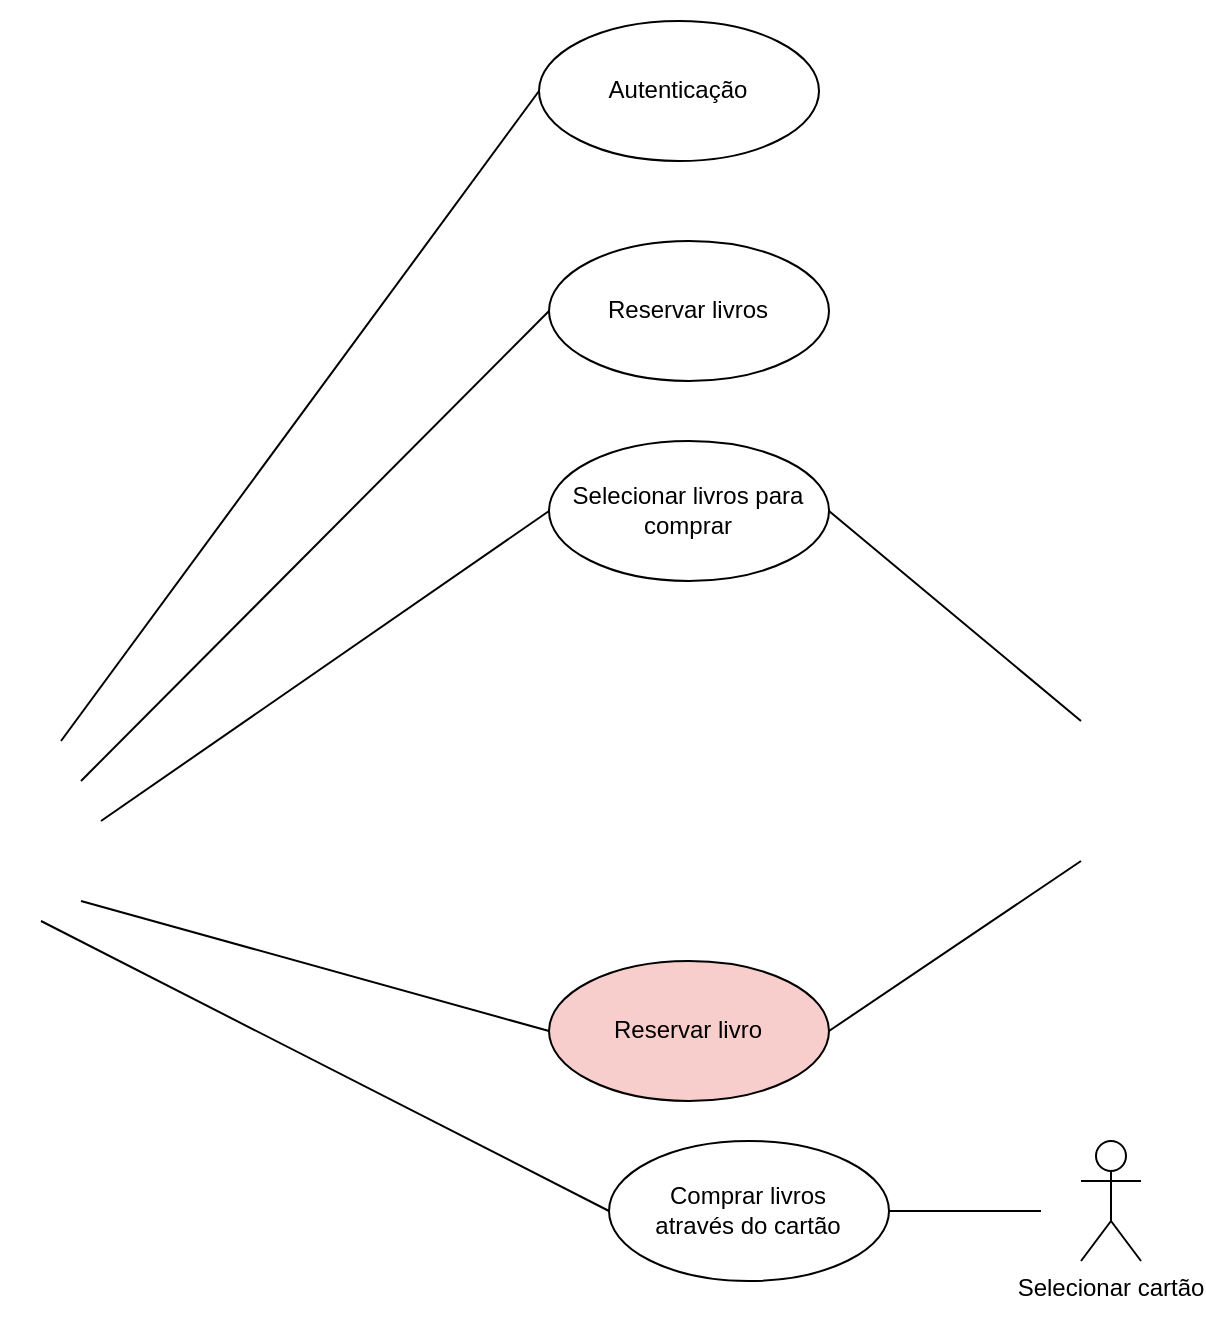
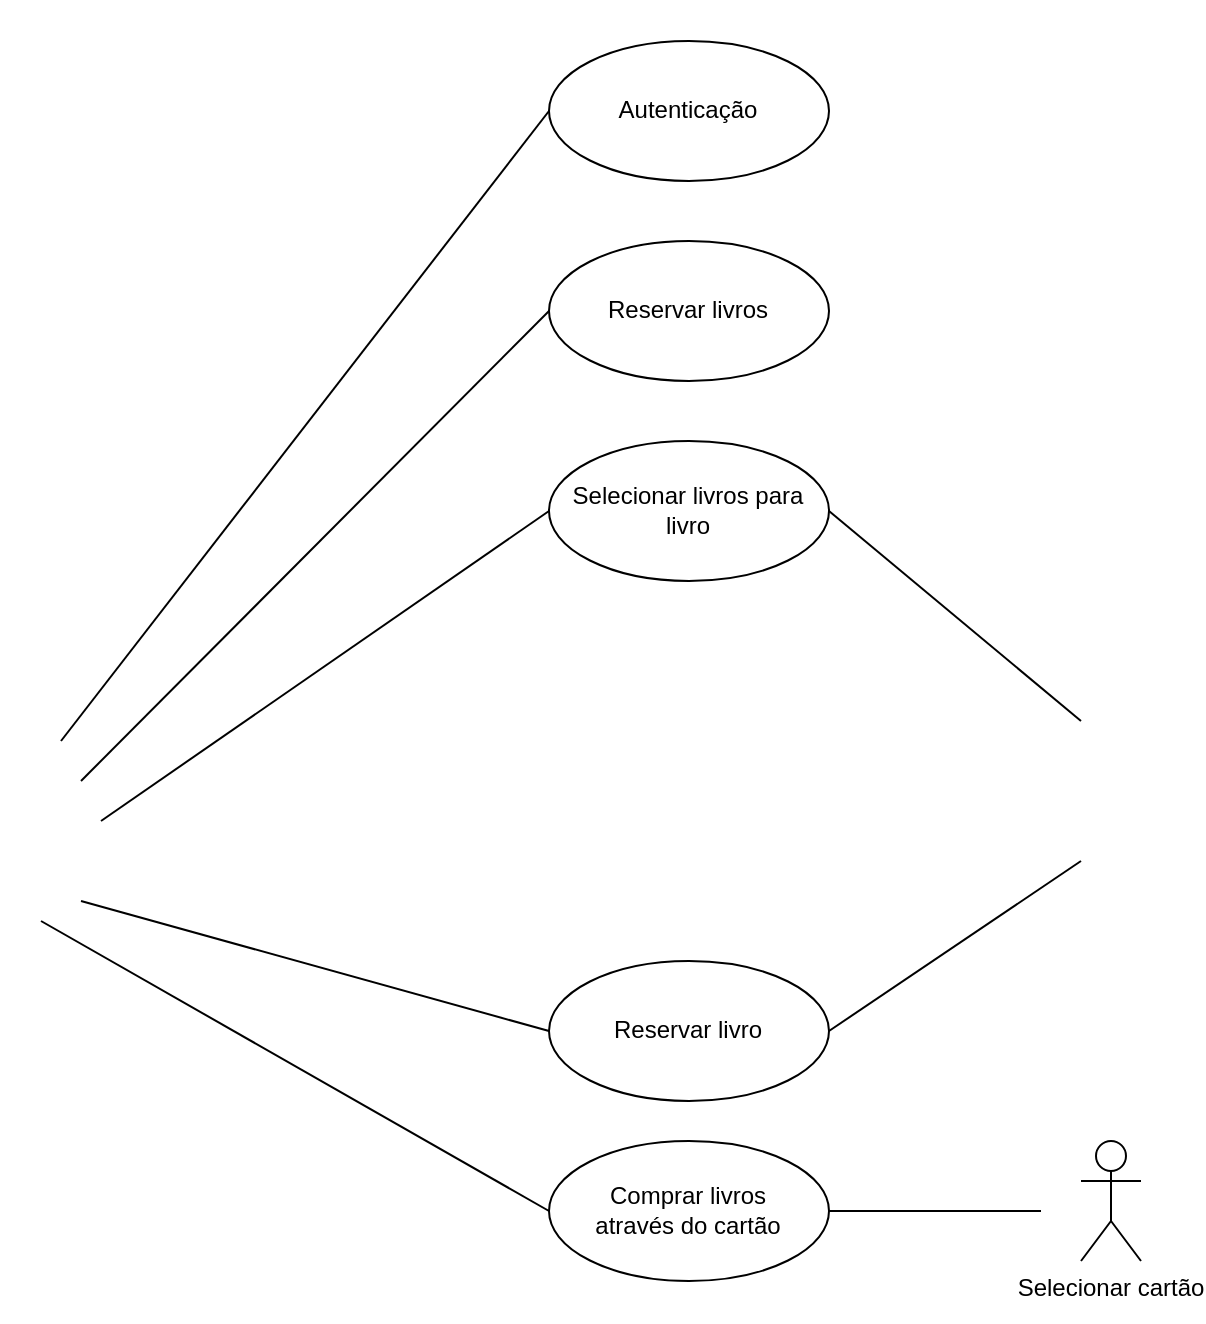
(679, 91) -> (689, 111)
(689, 511) -> (689, 511)
(689, 1031) -> (689, 1031)
(749, 1211) -> (689, 1211)
